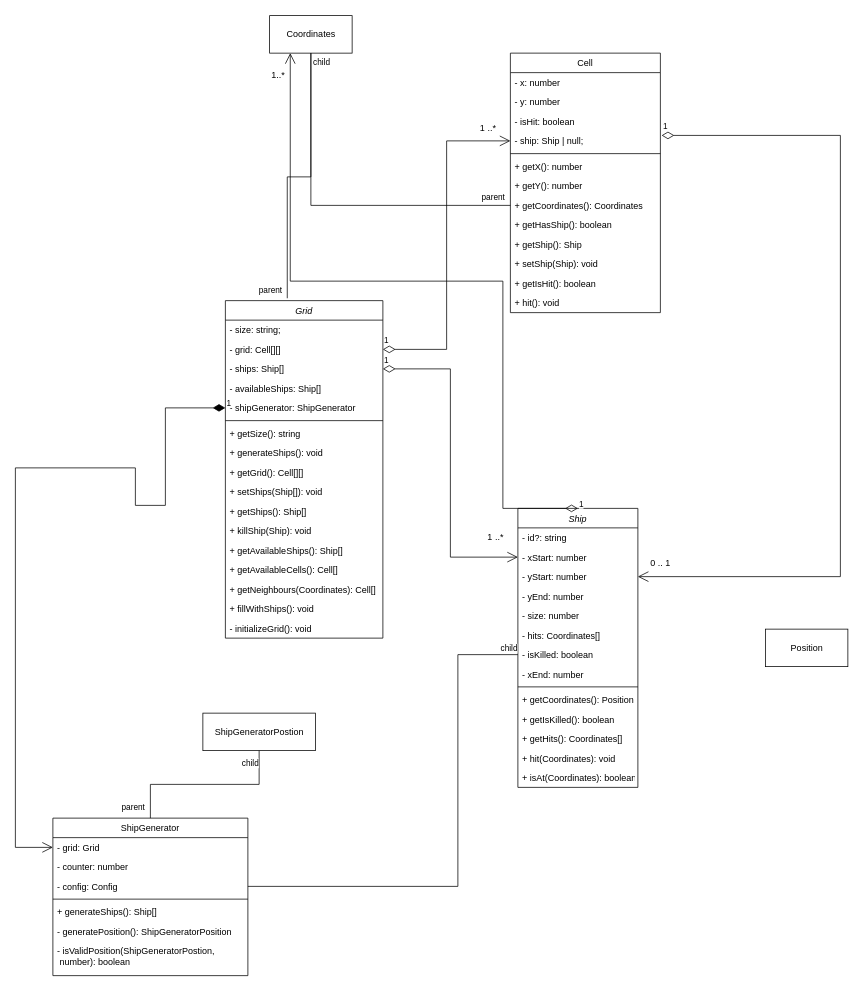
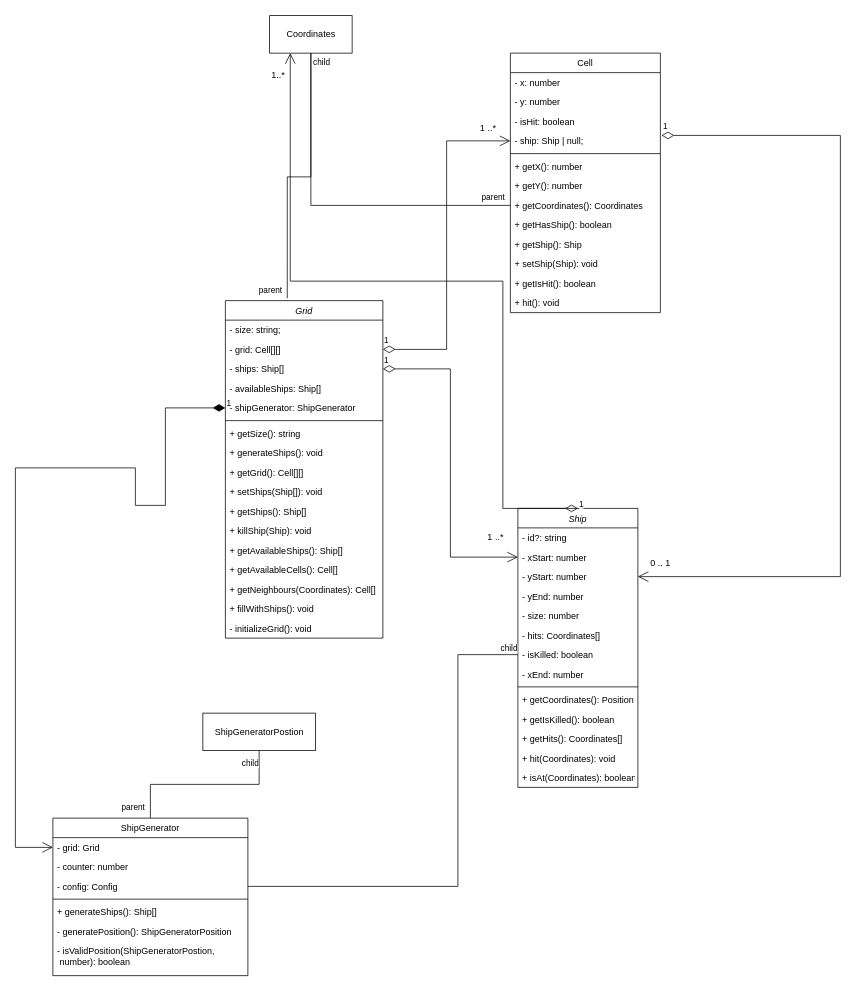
(807, 648) -> none
